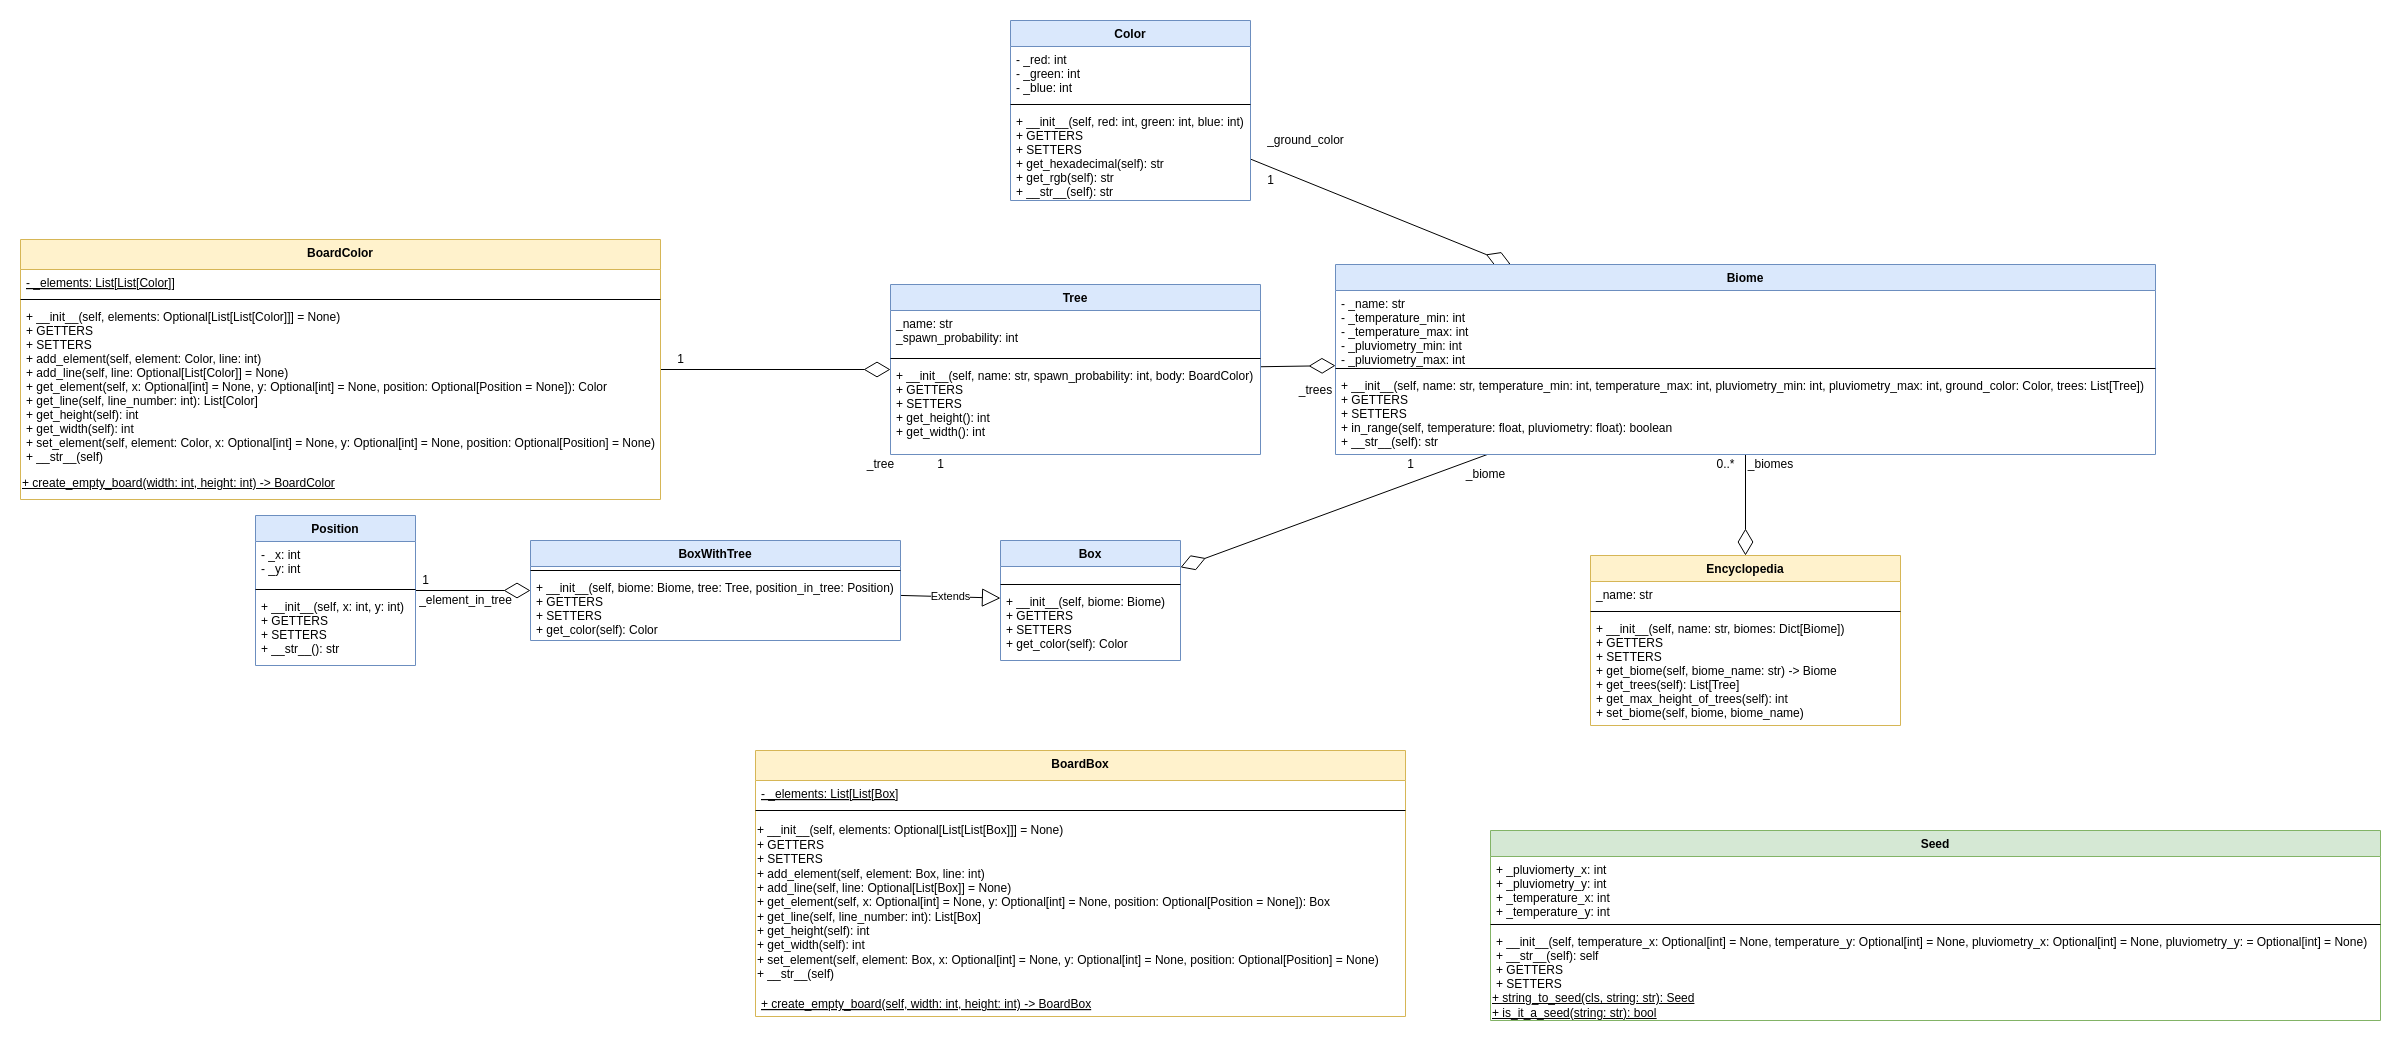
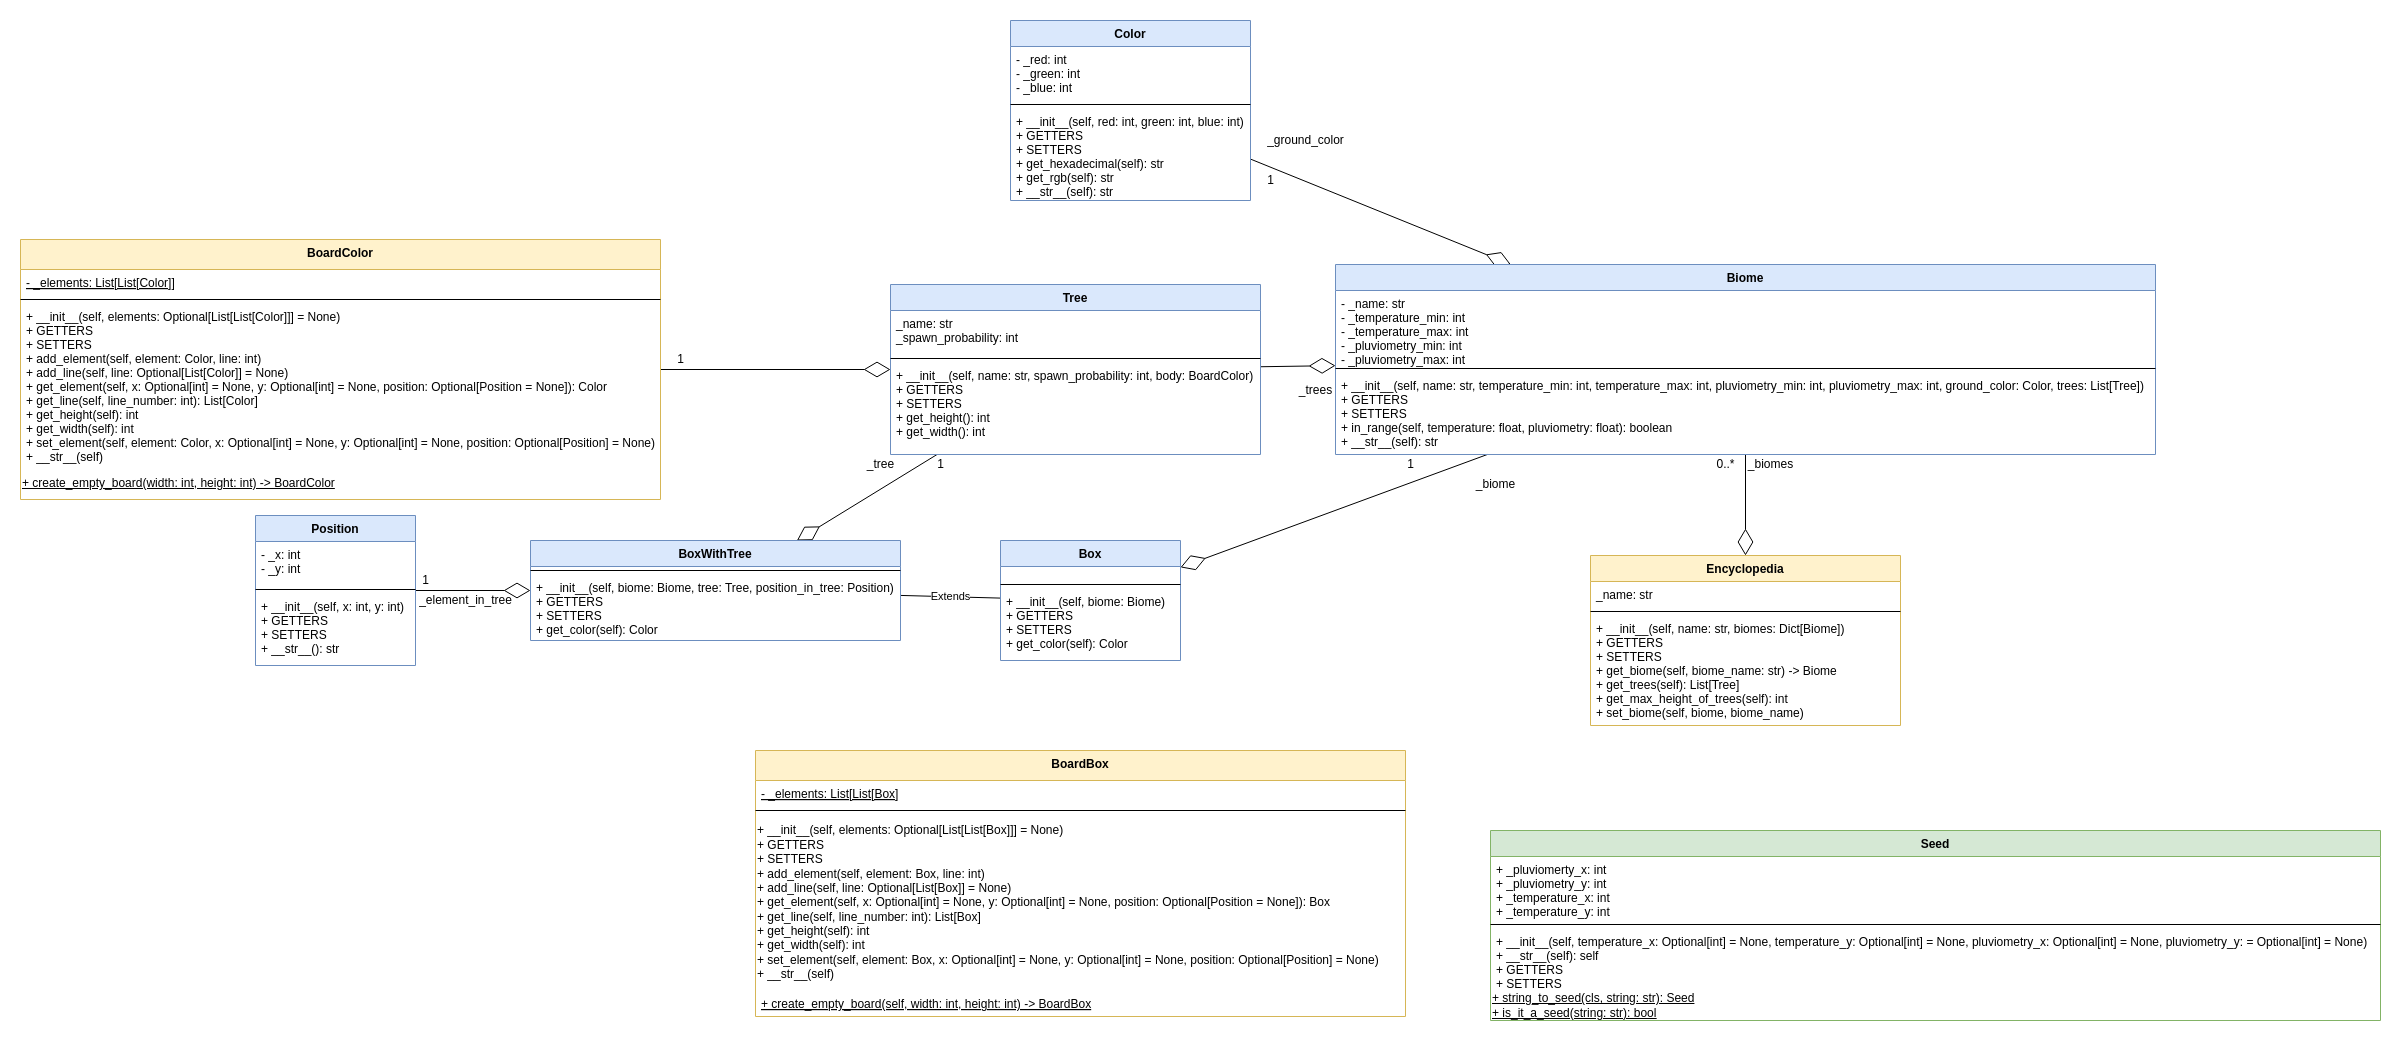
(1486, 475) -> (1496, 485)
none -> (877, 491)
(981, 598) -> (989, 598)
